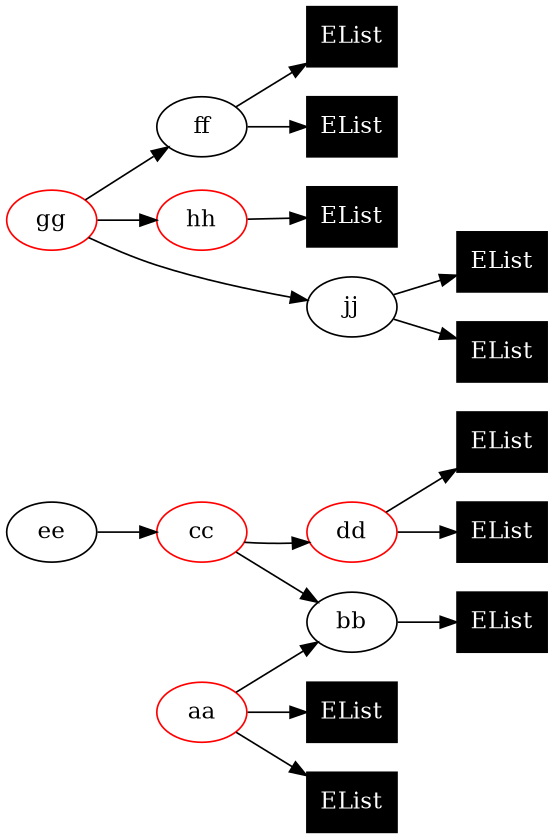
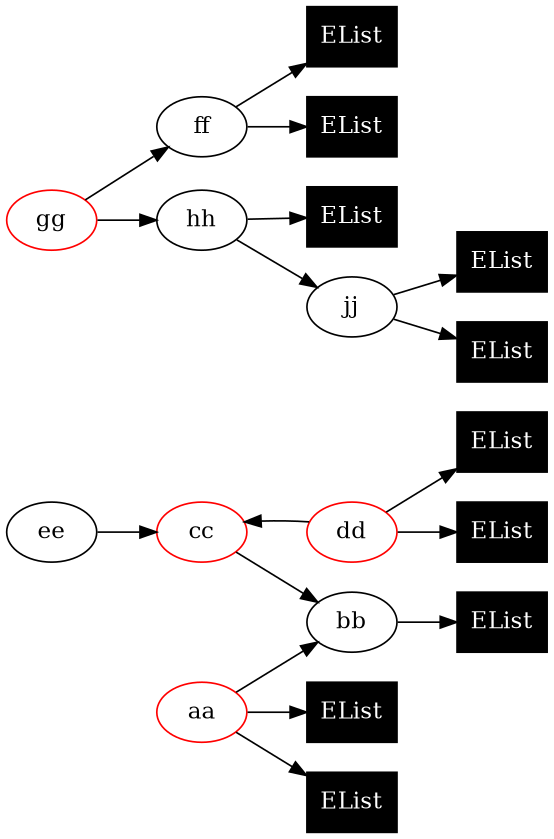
(202, 220) -> (202, 220)
(187, 274) -> (270, 259)
(268, 543) -> (285, 521)
